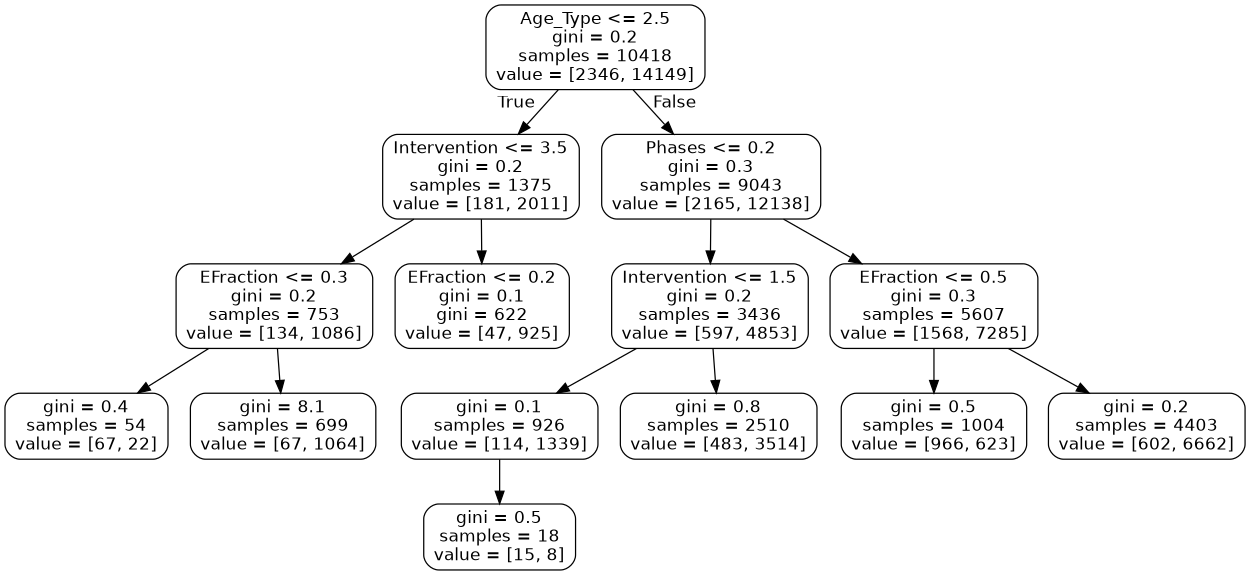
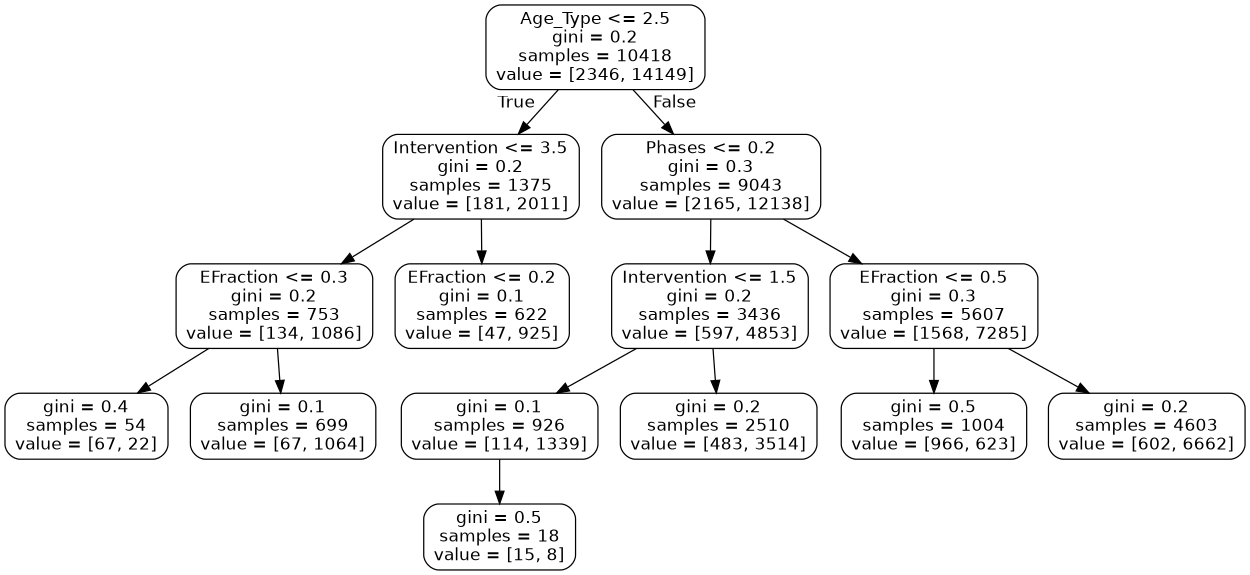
(482, 306) -> (482, 306)
(283, 426) -> (283, 426)
(719, 426) -> (719, 426)
(1147, 426) -> (1147, 426)
